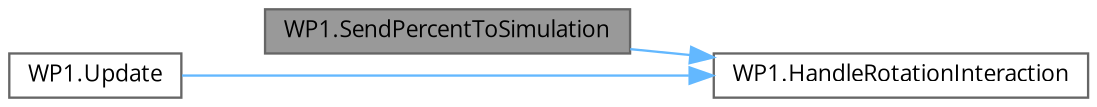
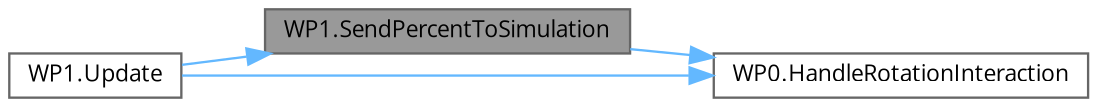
none -> (214, 61)
(901, 76) -> (901, 76)
